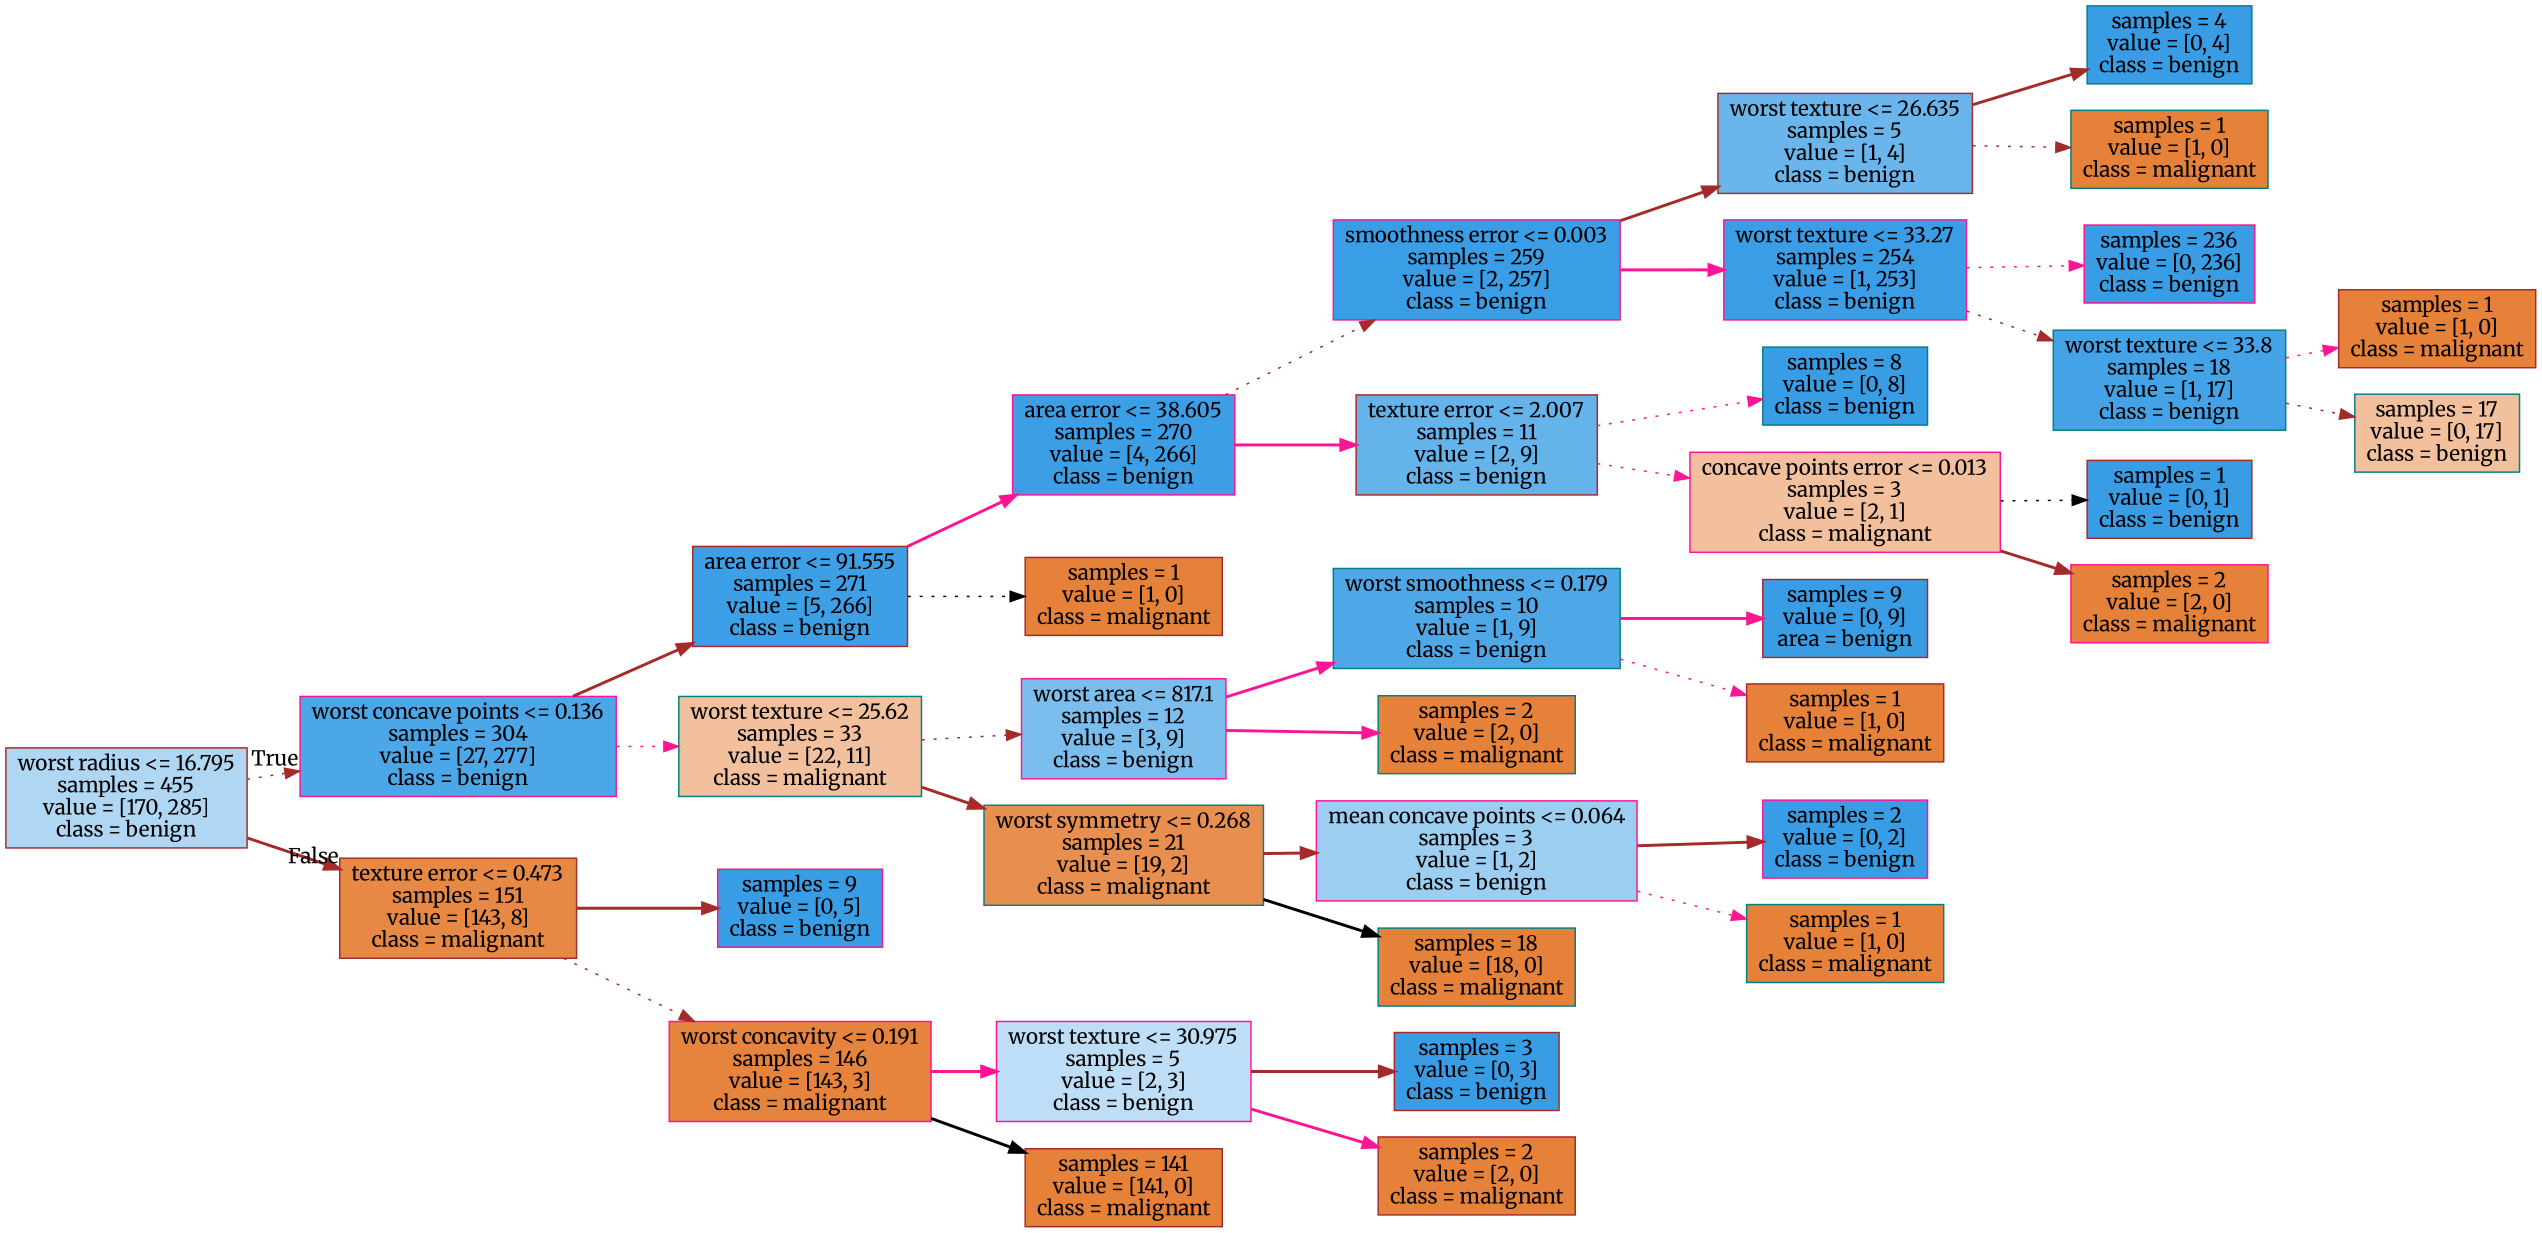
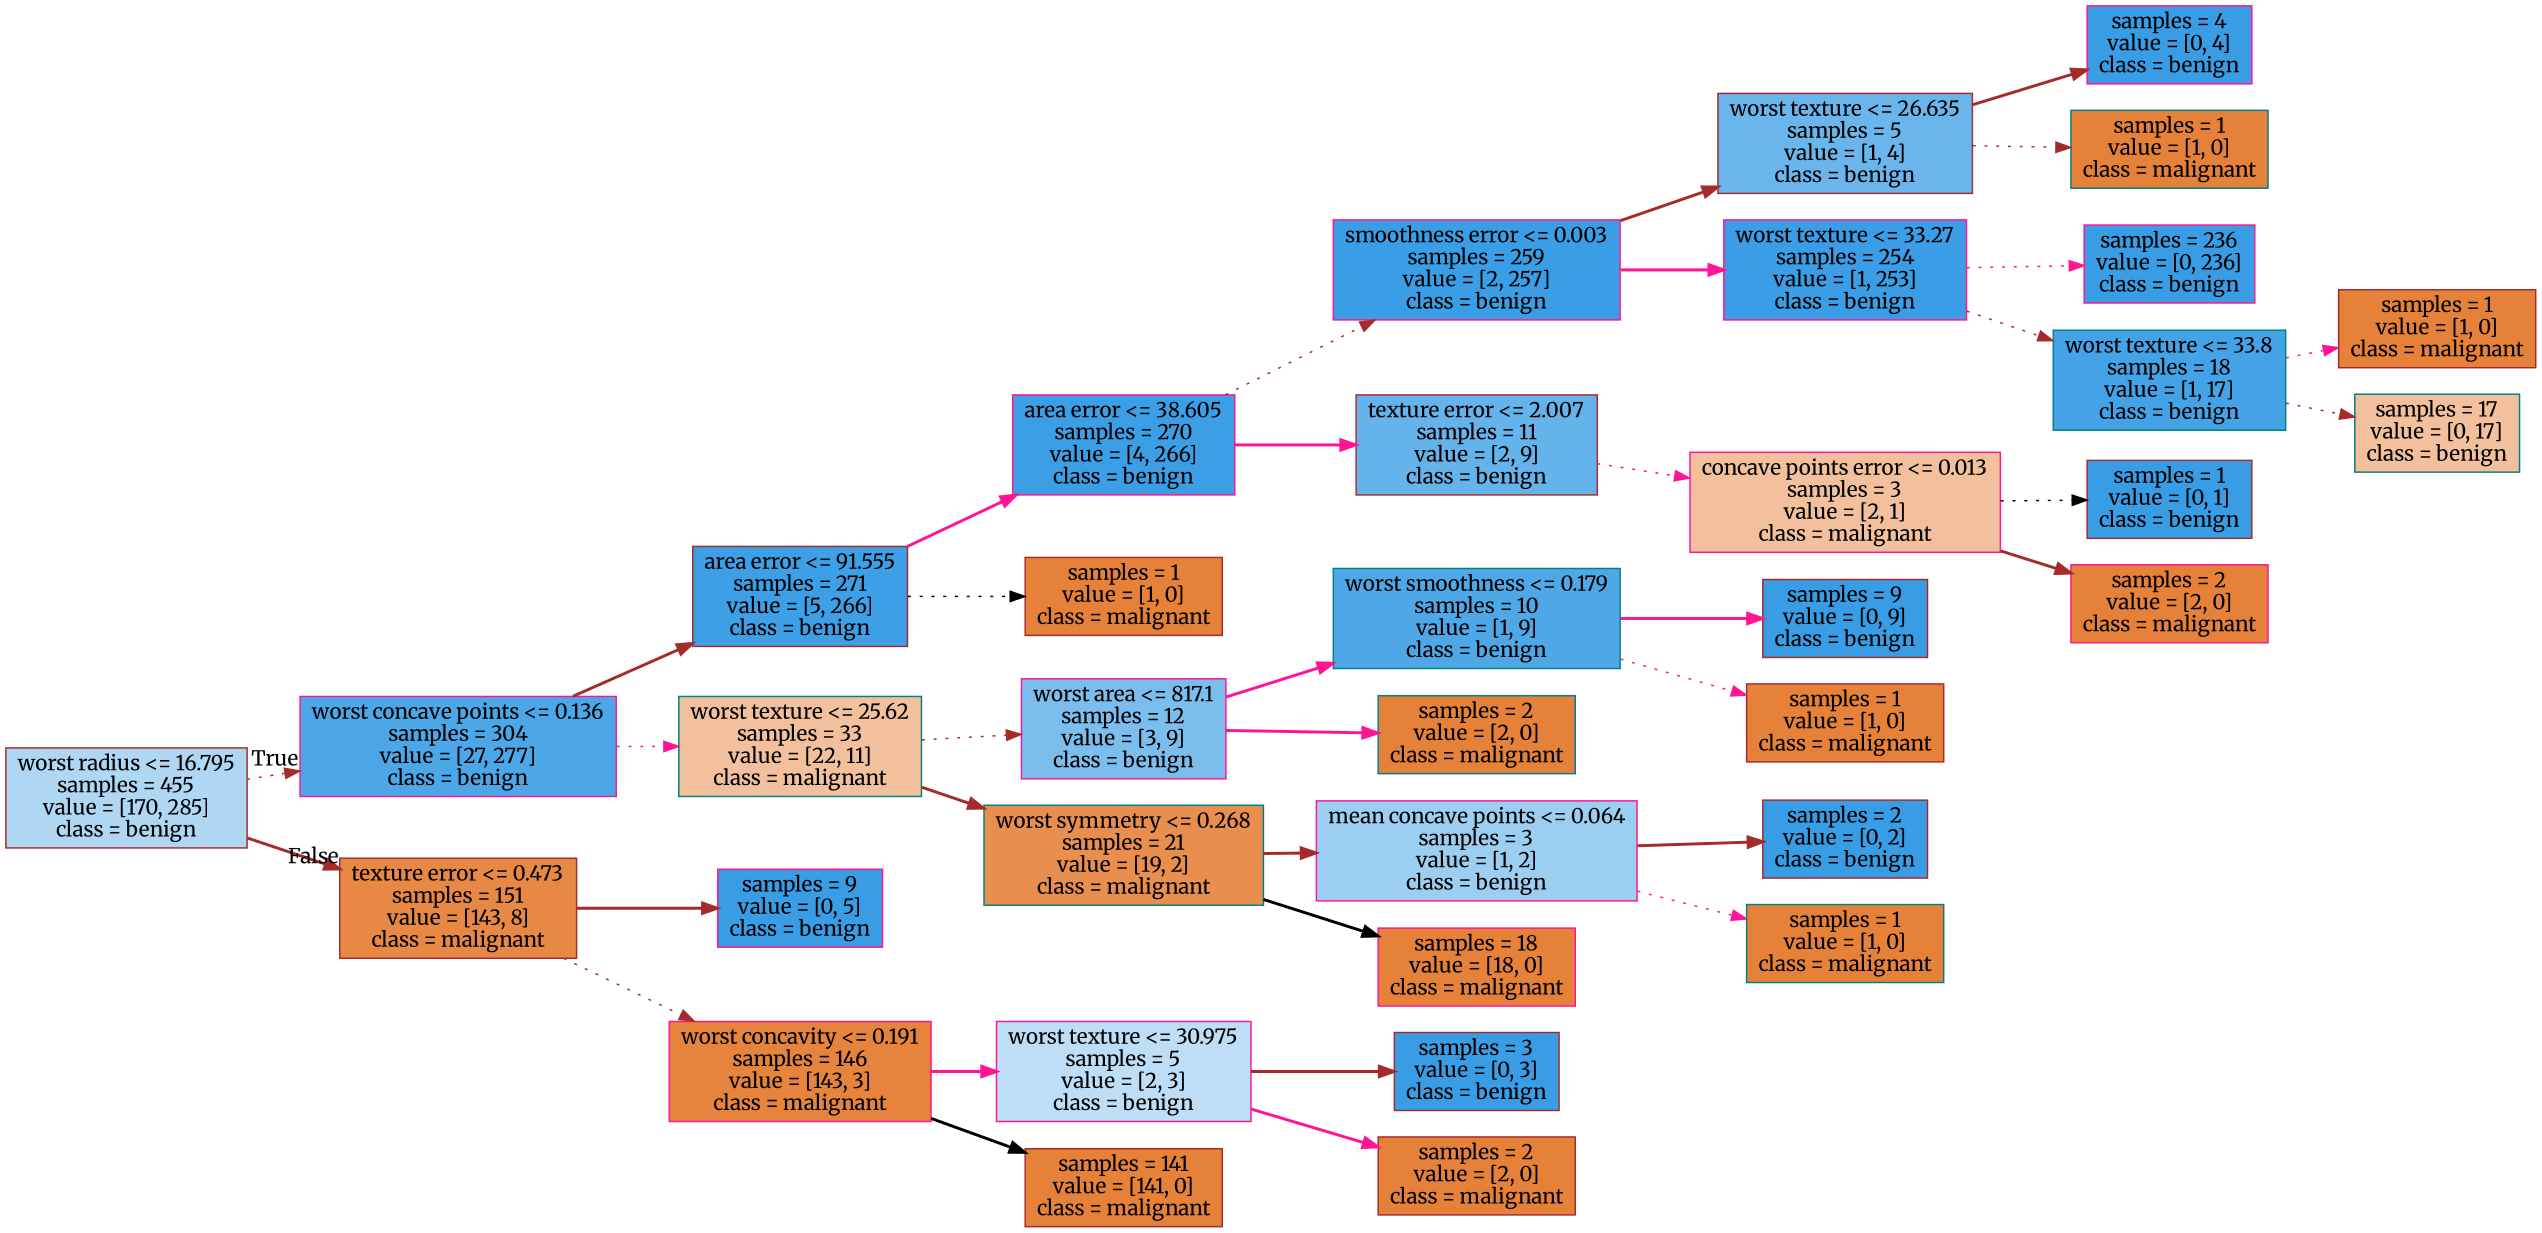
(2169, 45) -> (2169, 45)
(1845, 386) -> none
(1845, 618) -> (1845, 618)
(1845, 839) -> (1845, 839)
(1477, 967) -> (1477, 967)
